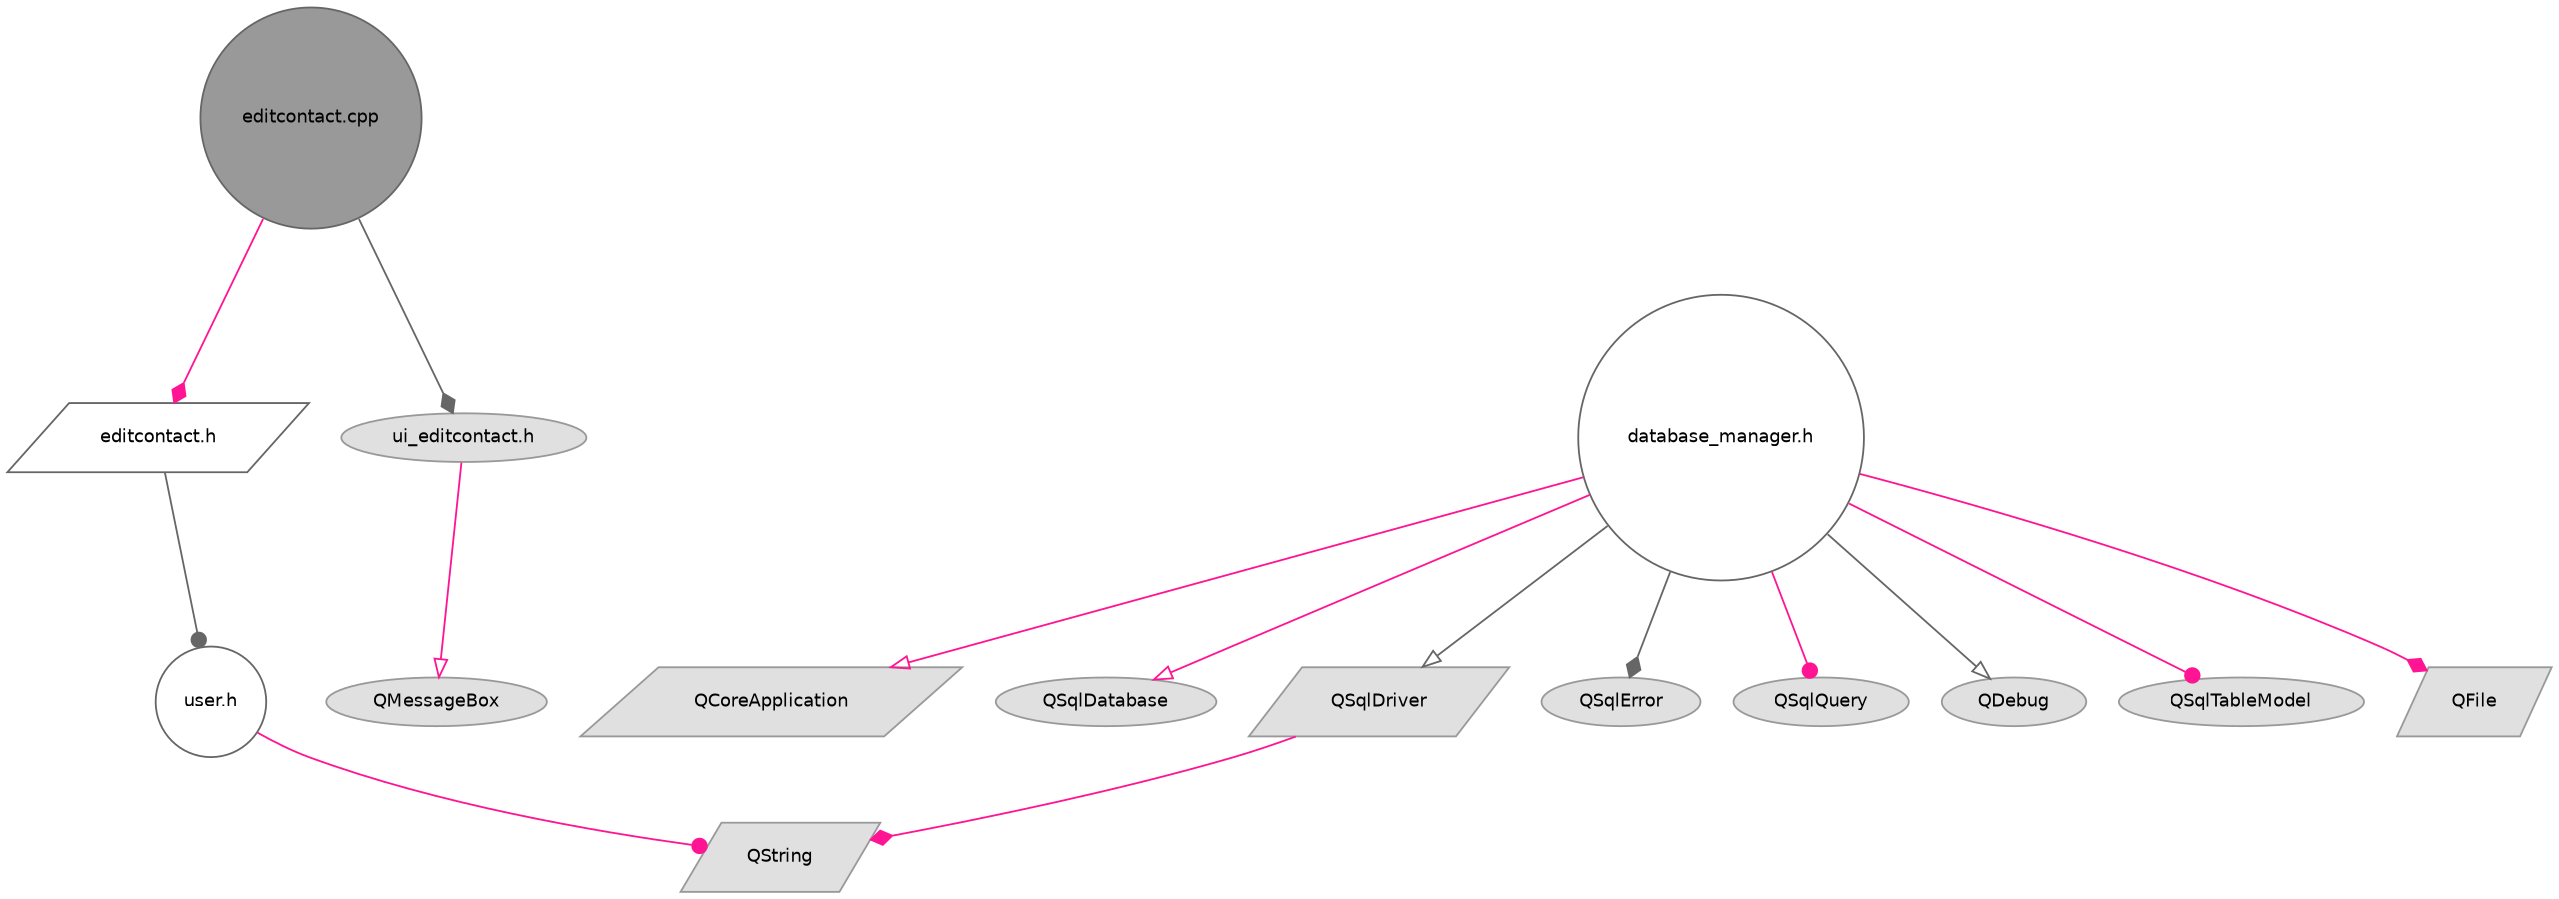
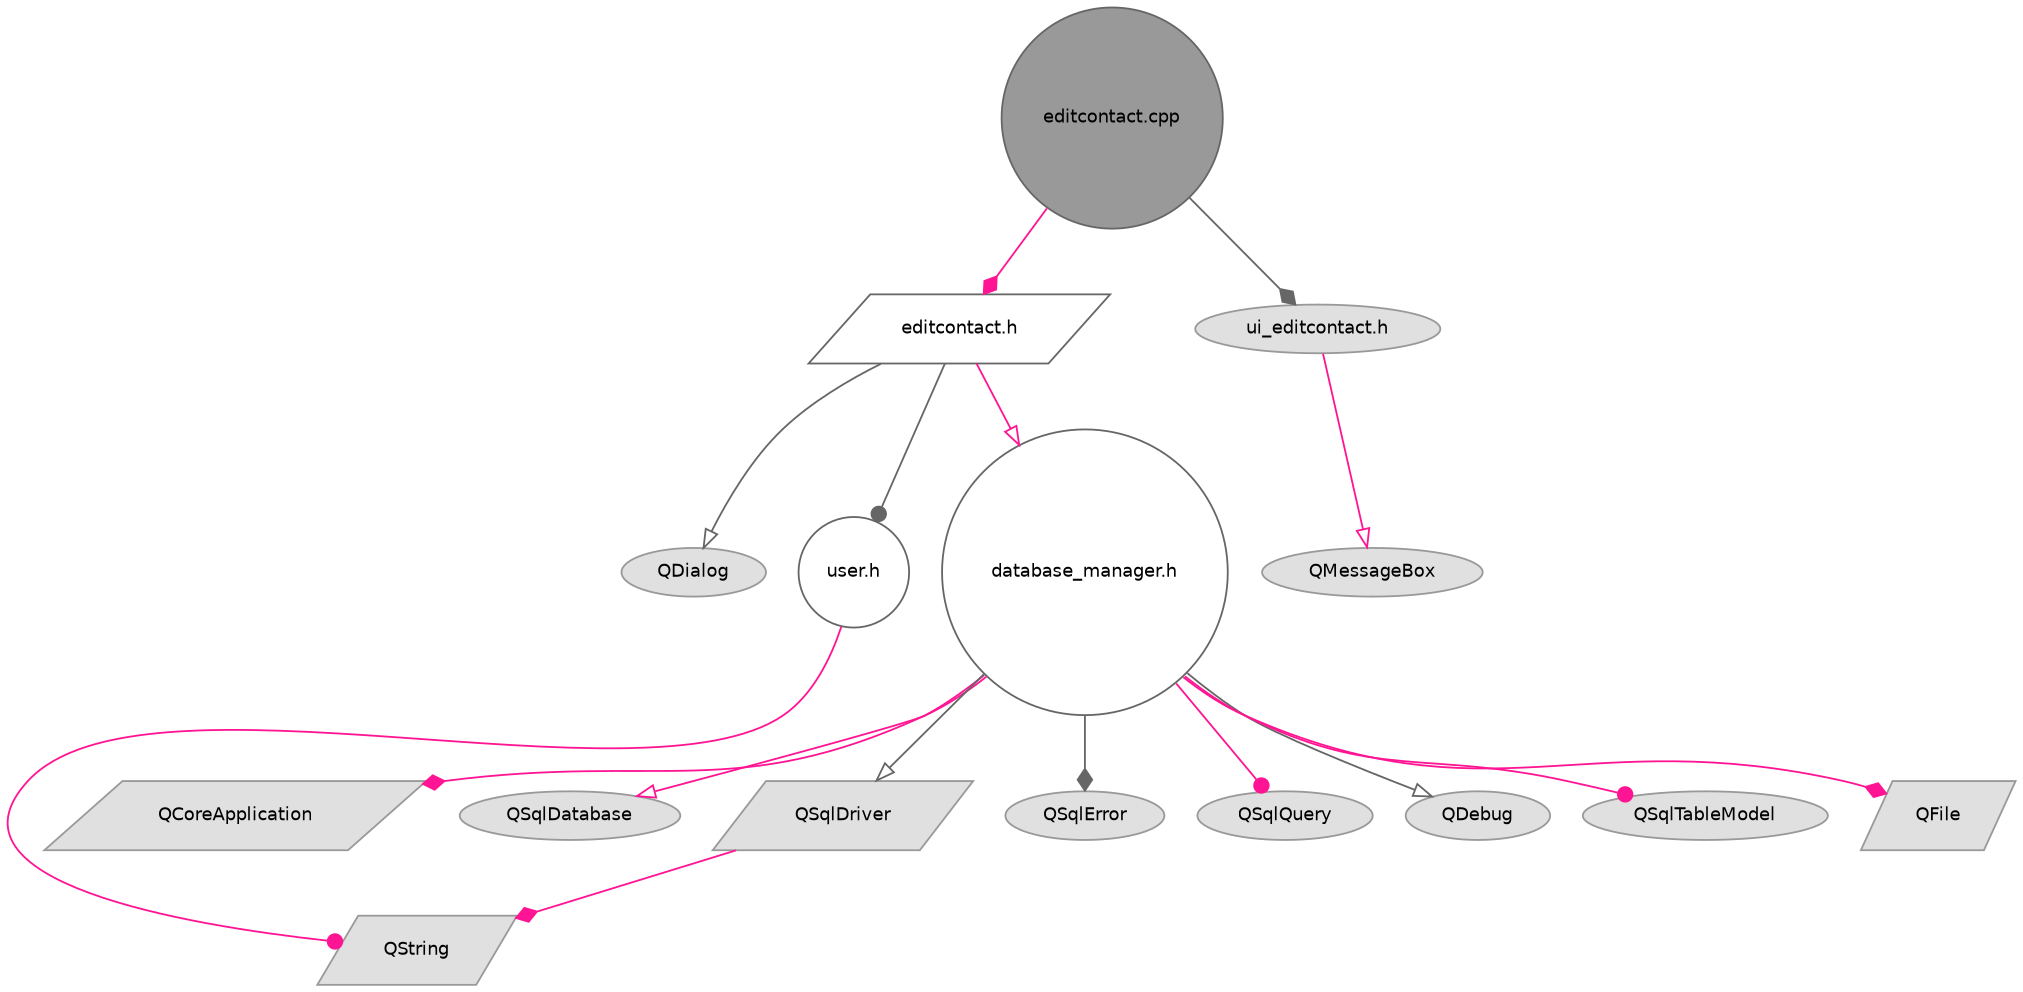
none -> (994, 396)
(1246, 570) -> (683, 771)
none -> (694, 572)
